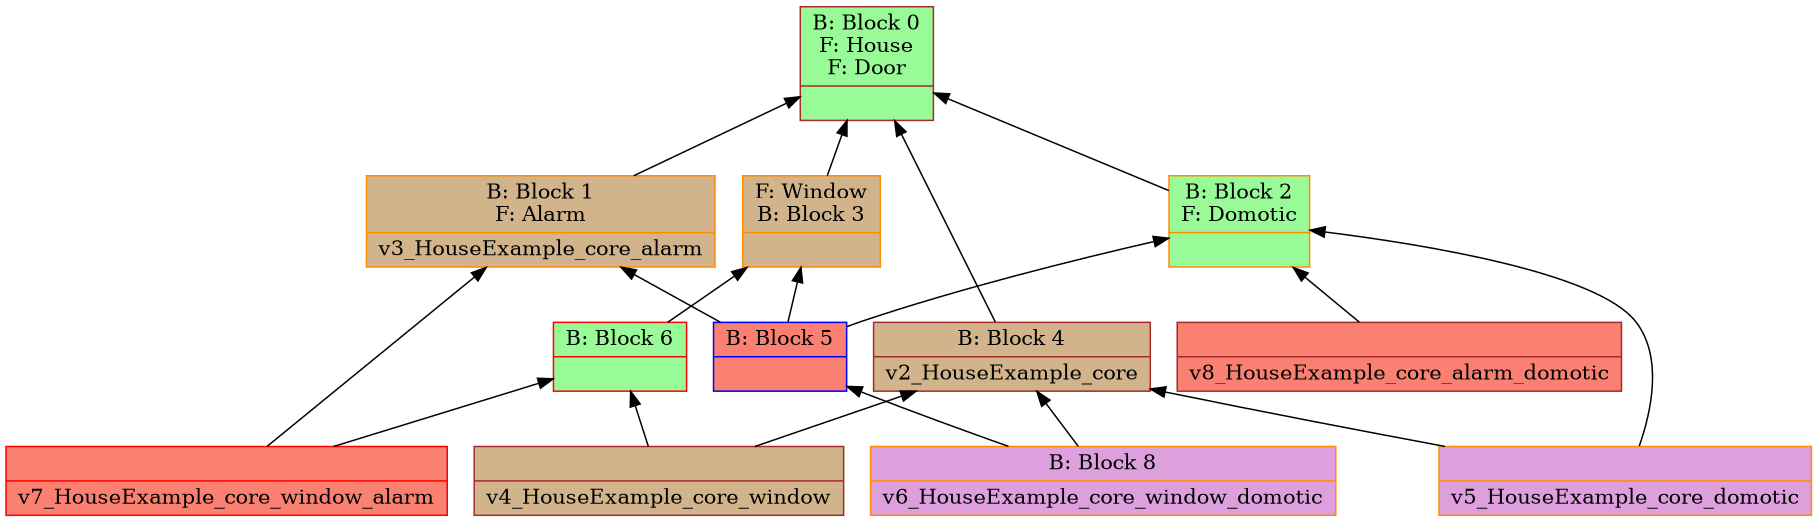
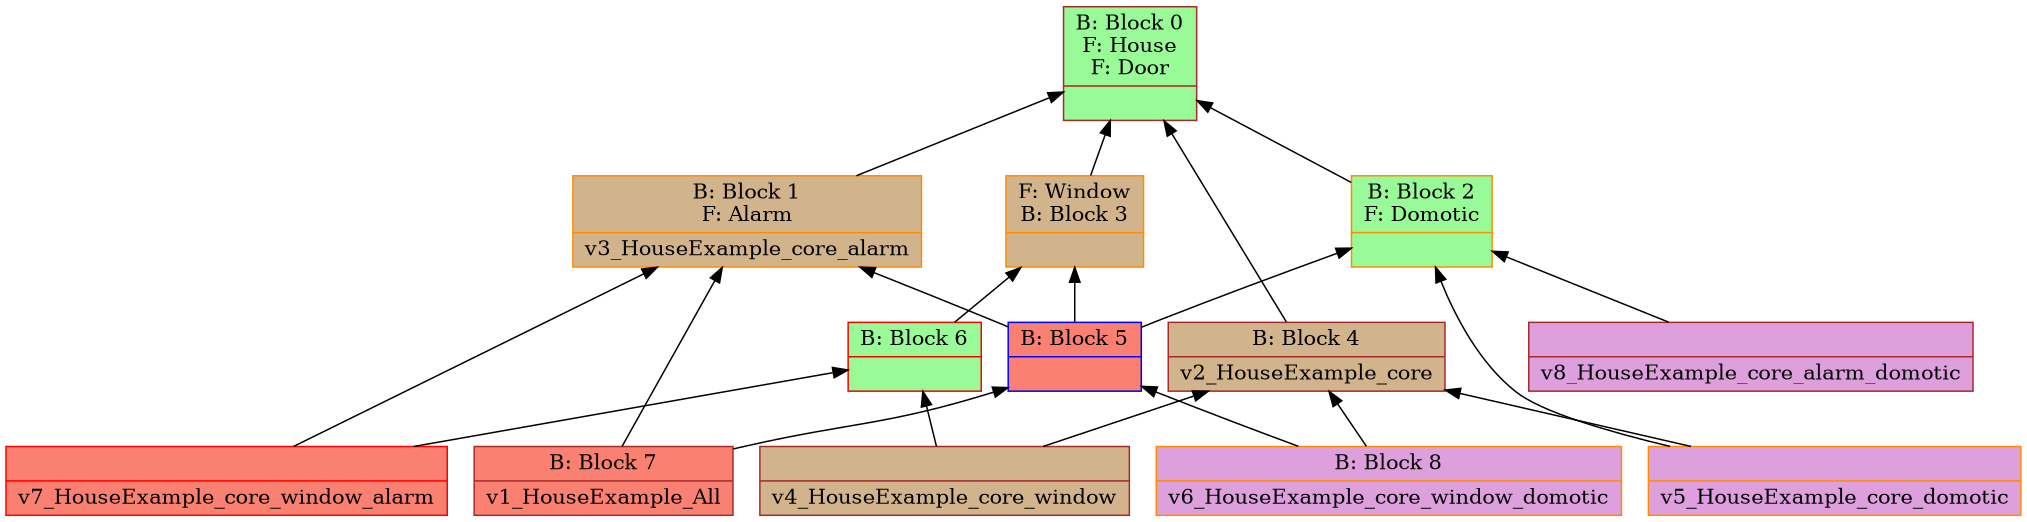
(1399, 357) -> (1751, 357)
none -> (604, 481)
